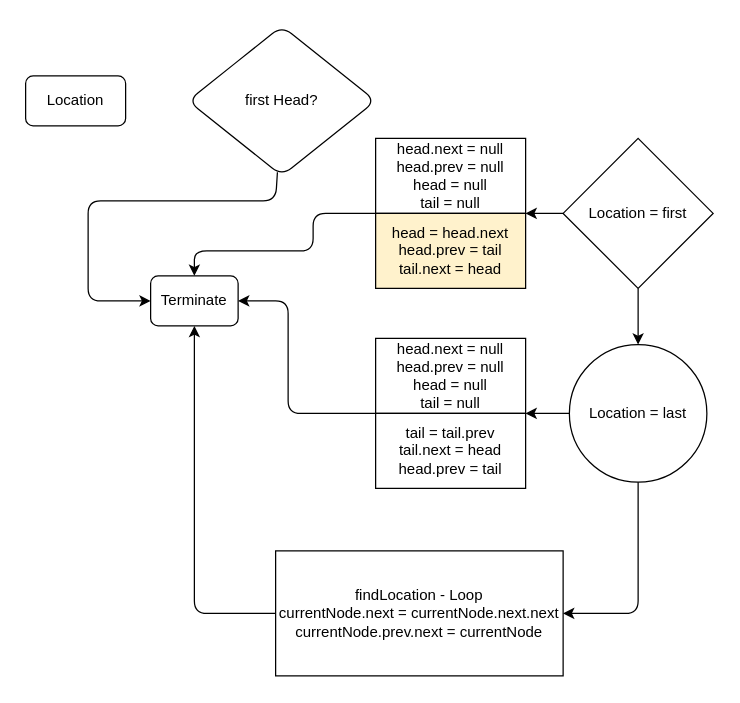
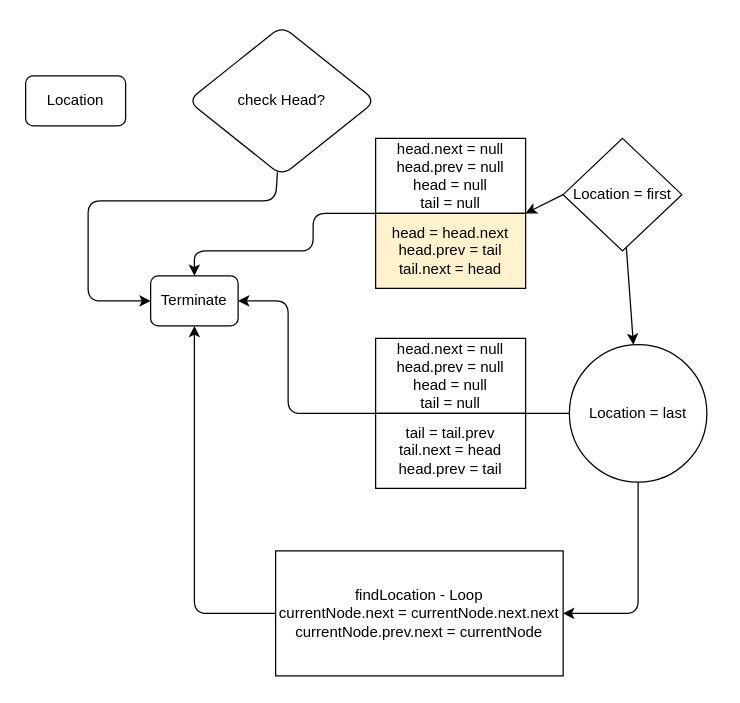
(282, 101) -> (282, 101)
(638, 213) -> (623, 194)
(535, 413) -> (531, 413)
